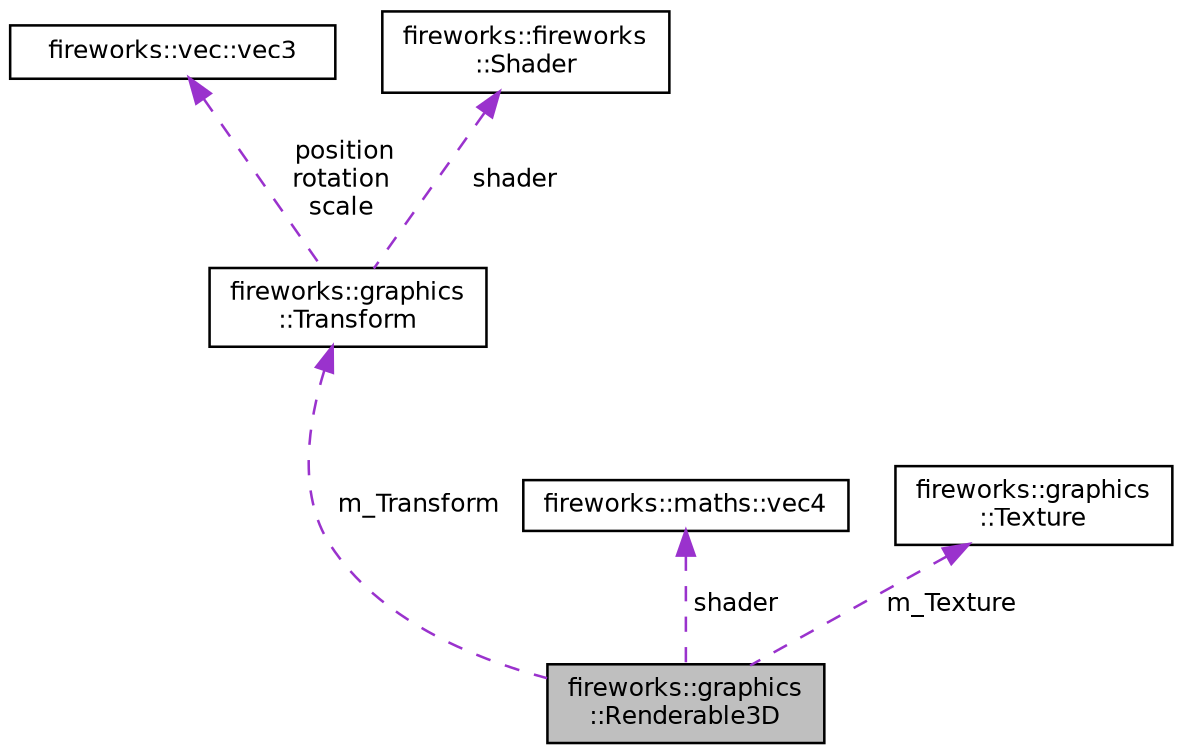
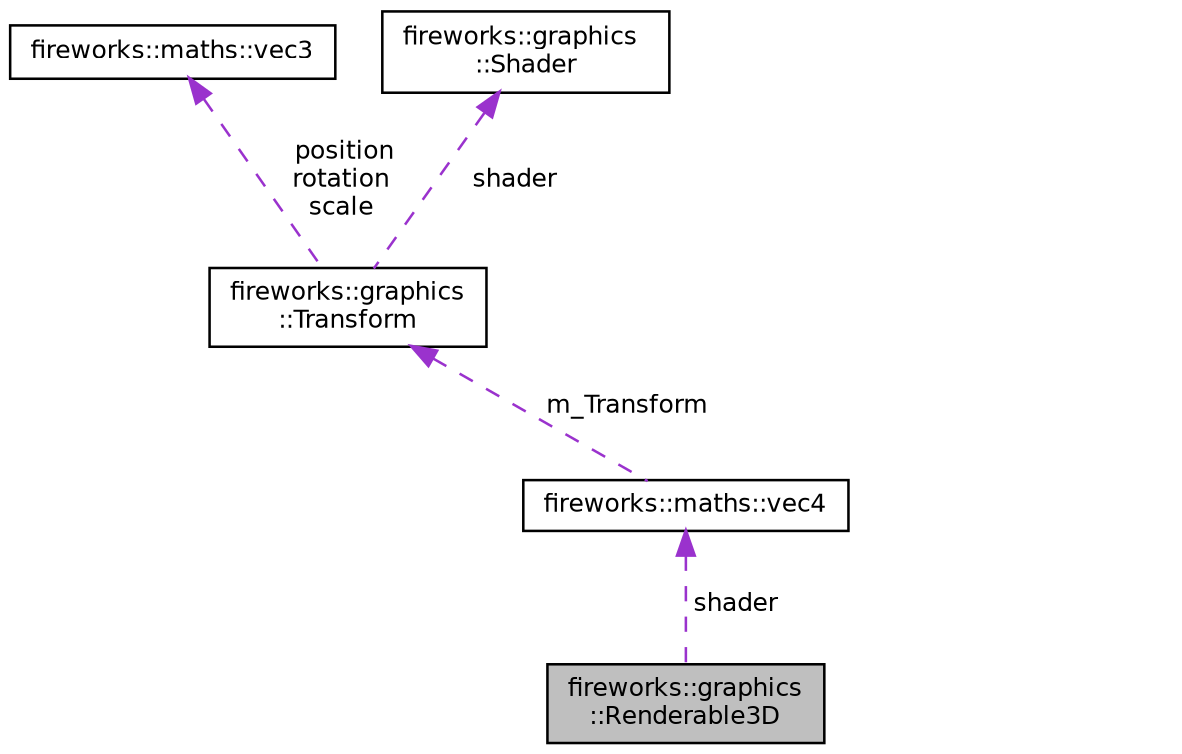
(173, 52) -> (173, 52)
(526, 52) -> (526, 52)
(1034, 506) -> none
(355, 576) -> (540, 420)
